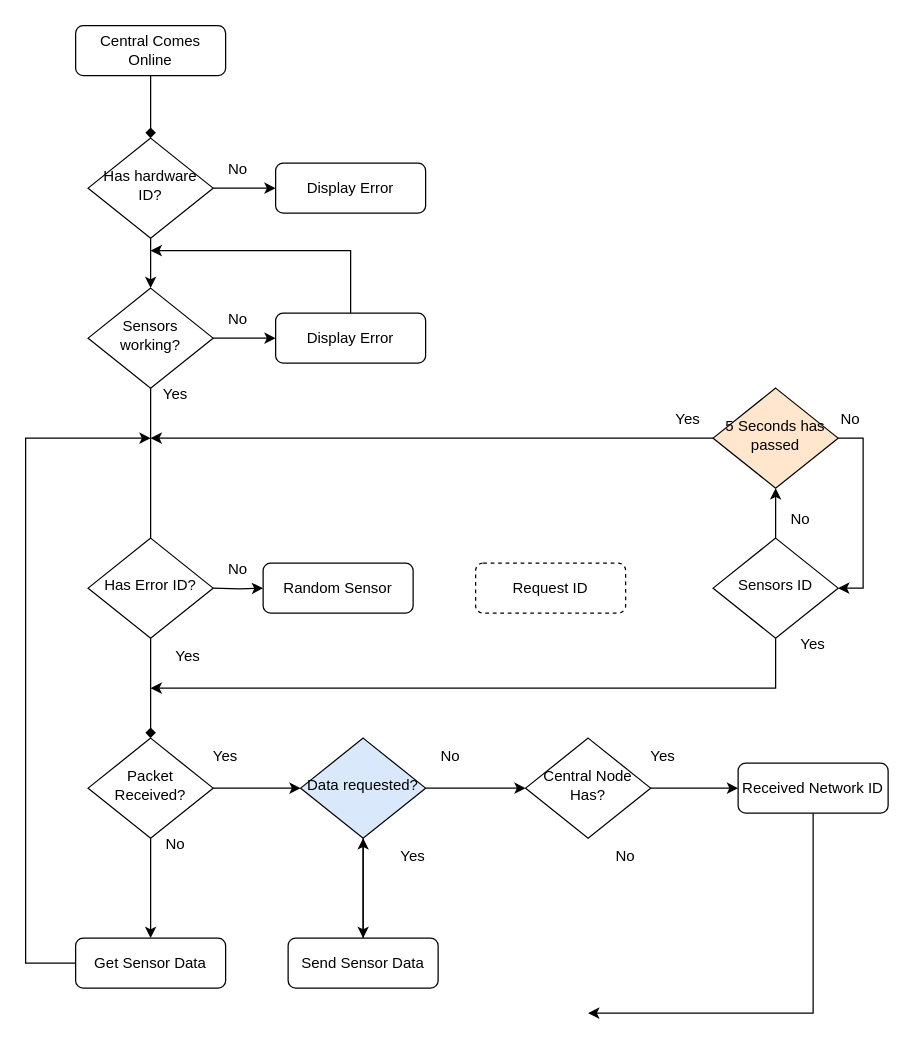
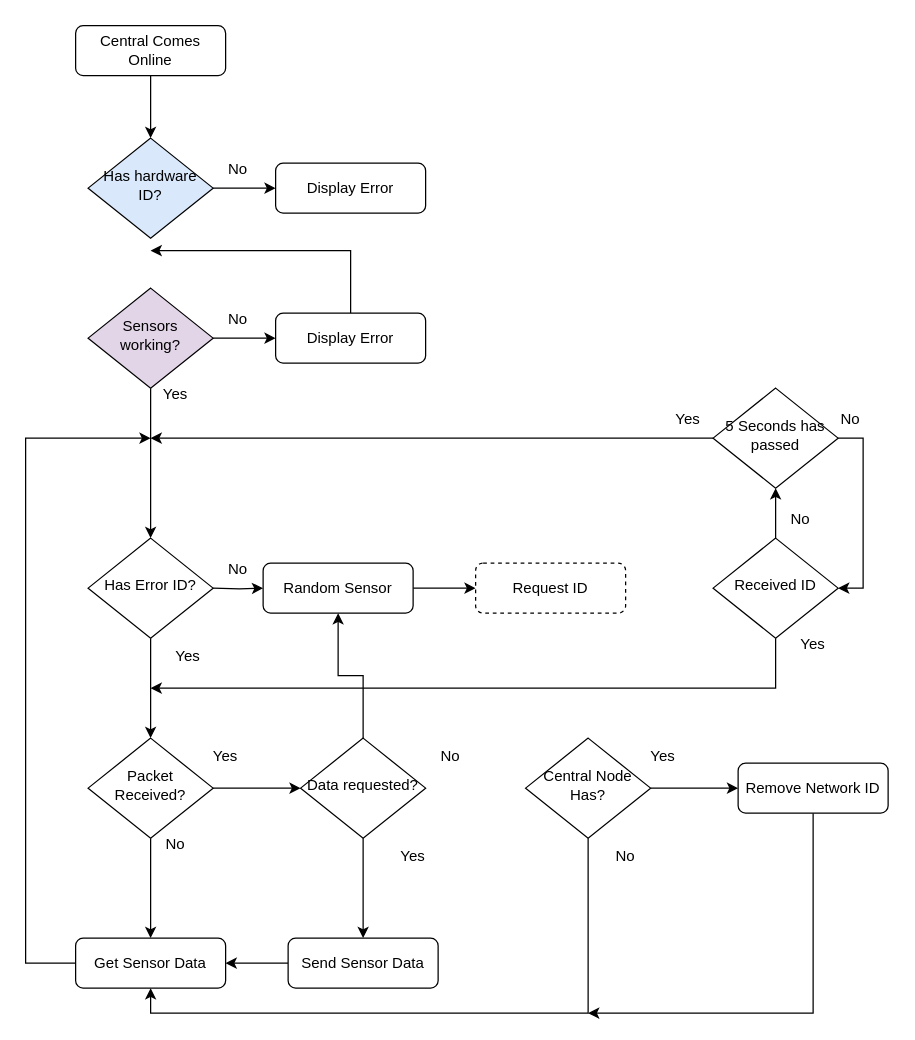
(151, 127) -> (151, 128)
(151, 188) -> (151, 188)
(151, 259) -> none
(151, 338) -> (151, 338)
(776, 438) -> (776, 438)
(151, 531) -> (151, 528)
(776, 586) -> (776, 586)
none -> (440, 588)
(151, 727) -> (151, 728)
(363, 788) -> (363, 788)
(472, 788) -> (355, 676)
(813, 788) -> (813, 788)
(363, 936) -> (261, 963)
none -> (449, 1013)
